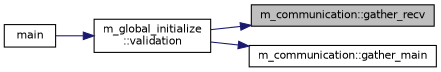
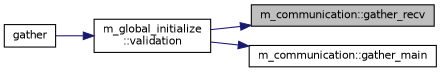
(30, 36) -> (30, 36)
